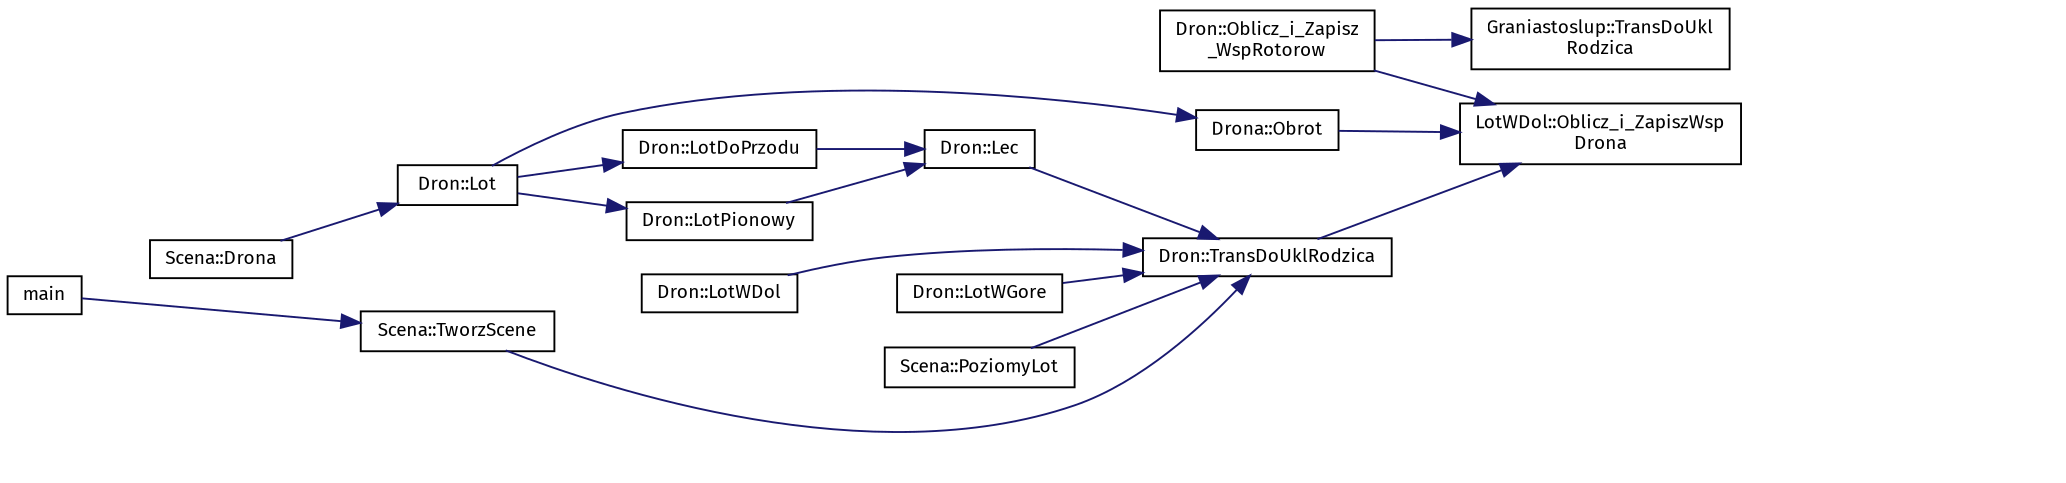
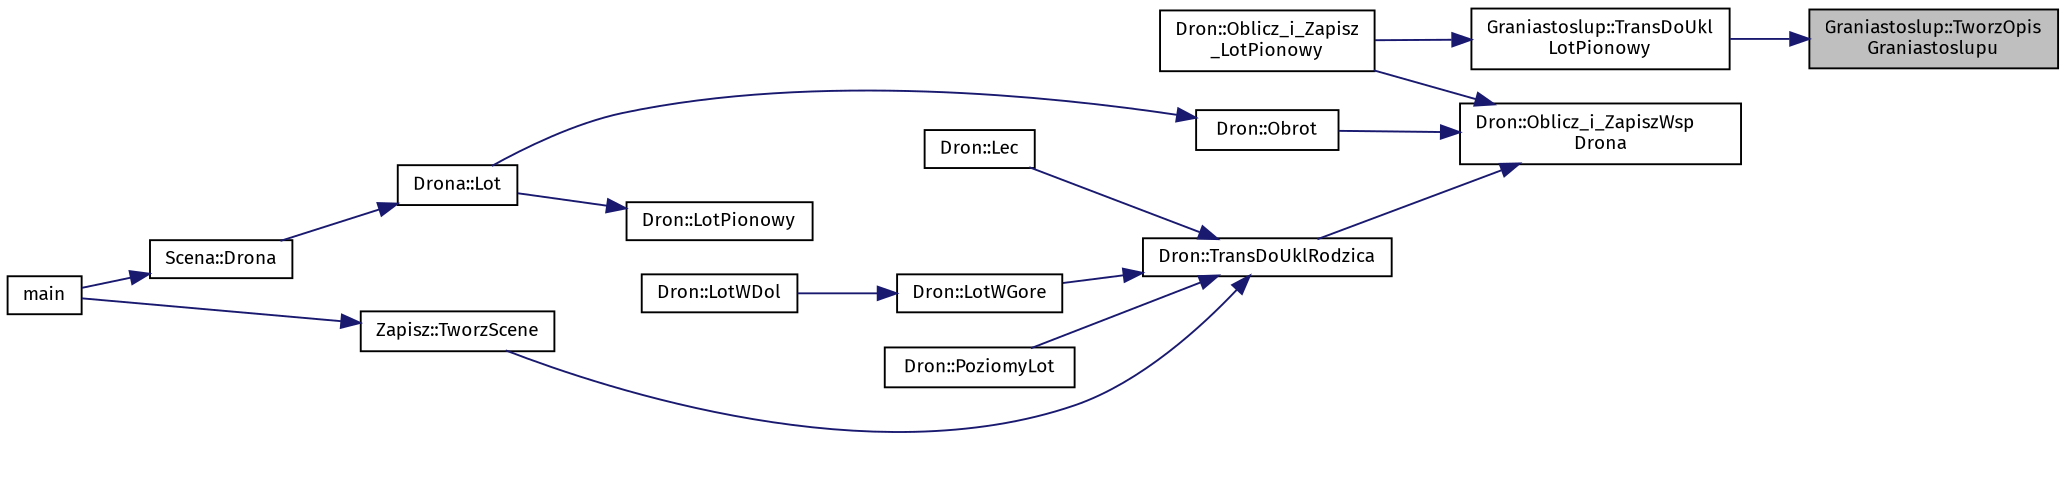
(1601, 39) -> (1601, 39)
none -> (1934, 39)
(1267, 41) -> (1267, 41)
(1267, 130) -> (1267, 130)
(1601, 134) -> (1601, 134)
(720, 149) -> none
(458, 185) -> (458, 185)
(846, 186) -> none
(954, 252) -> (838, 293)
none -> (106, 283)
(458, 331) -> (458, 331)
(980, 367) -> (980, 367)
